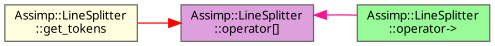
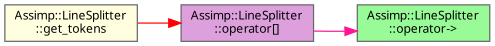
(342, 15) -> (329, 31)
